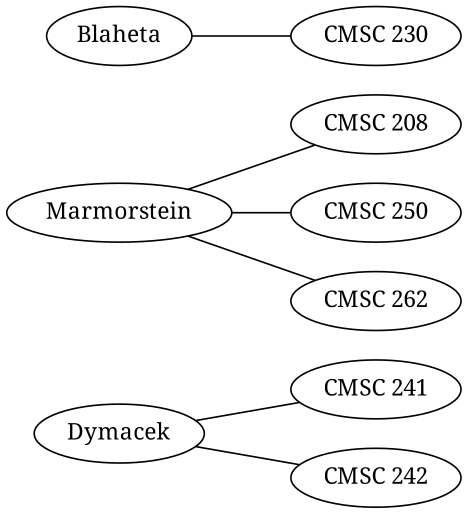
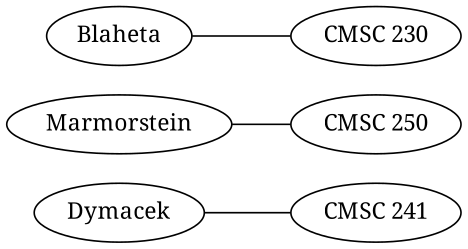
(376, 124) -> none
(376, 301) -> none
(376, 478) -> none
